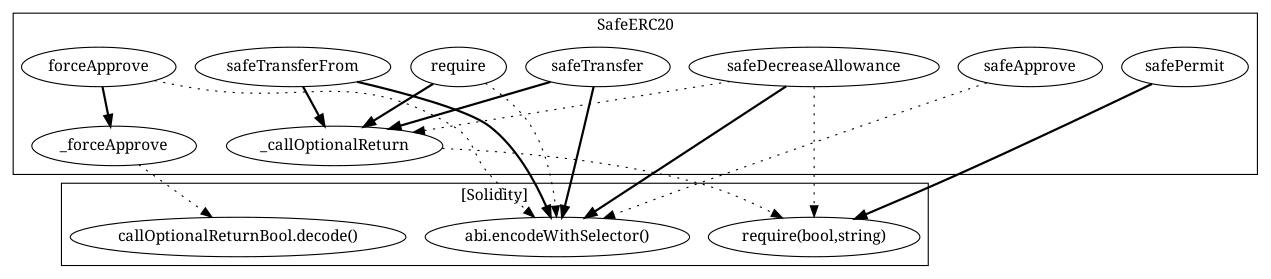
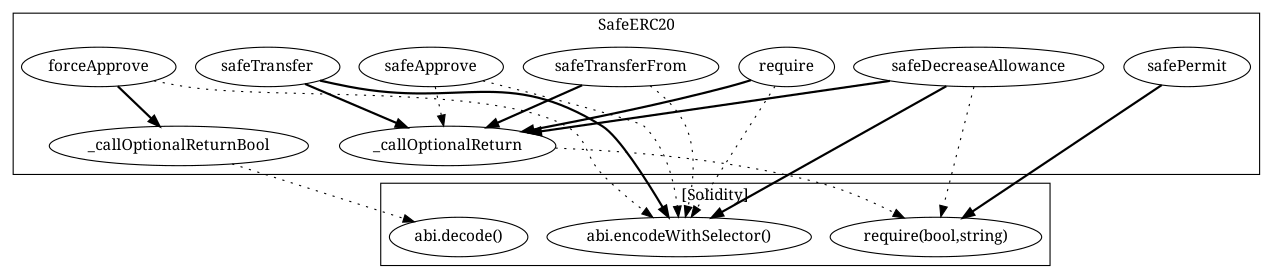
none -> (439, 106)
(577, 106) -> (715, 106)
(466, 114) -> (690, 139)
(114, 146) -> (179, 146)
(238, 237) -> (459, 237)
